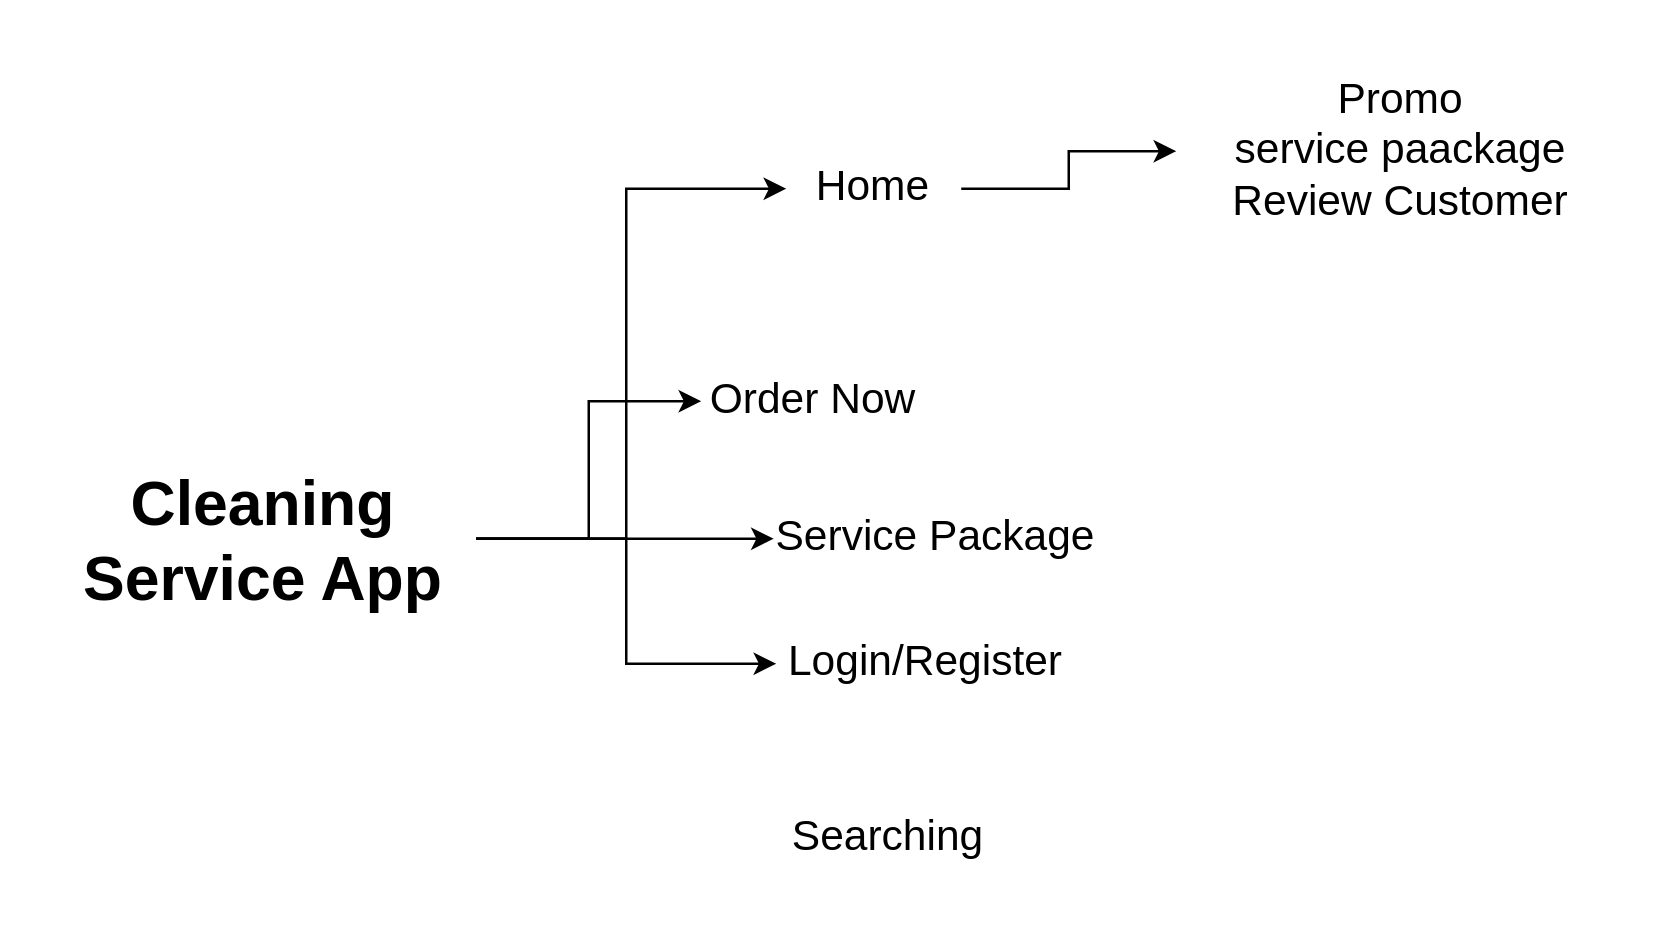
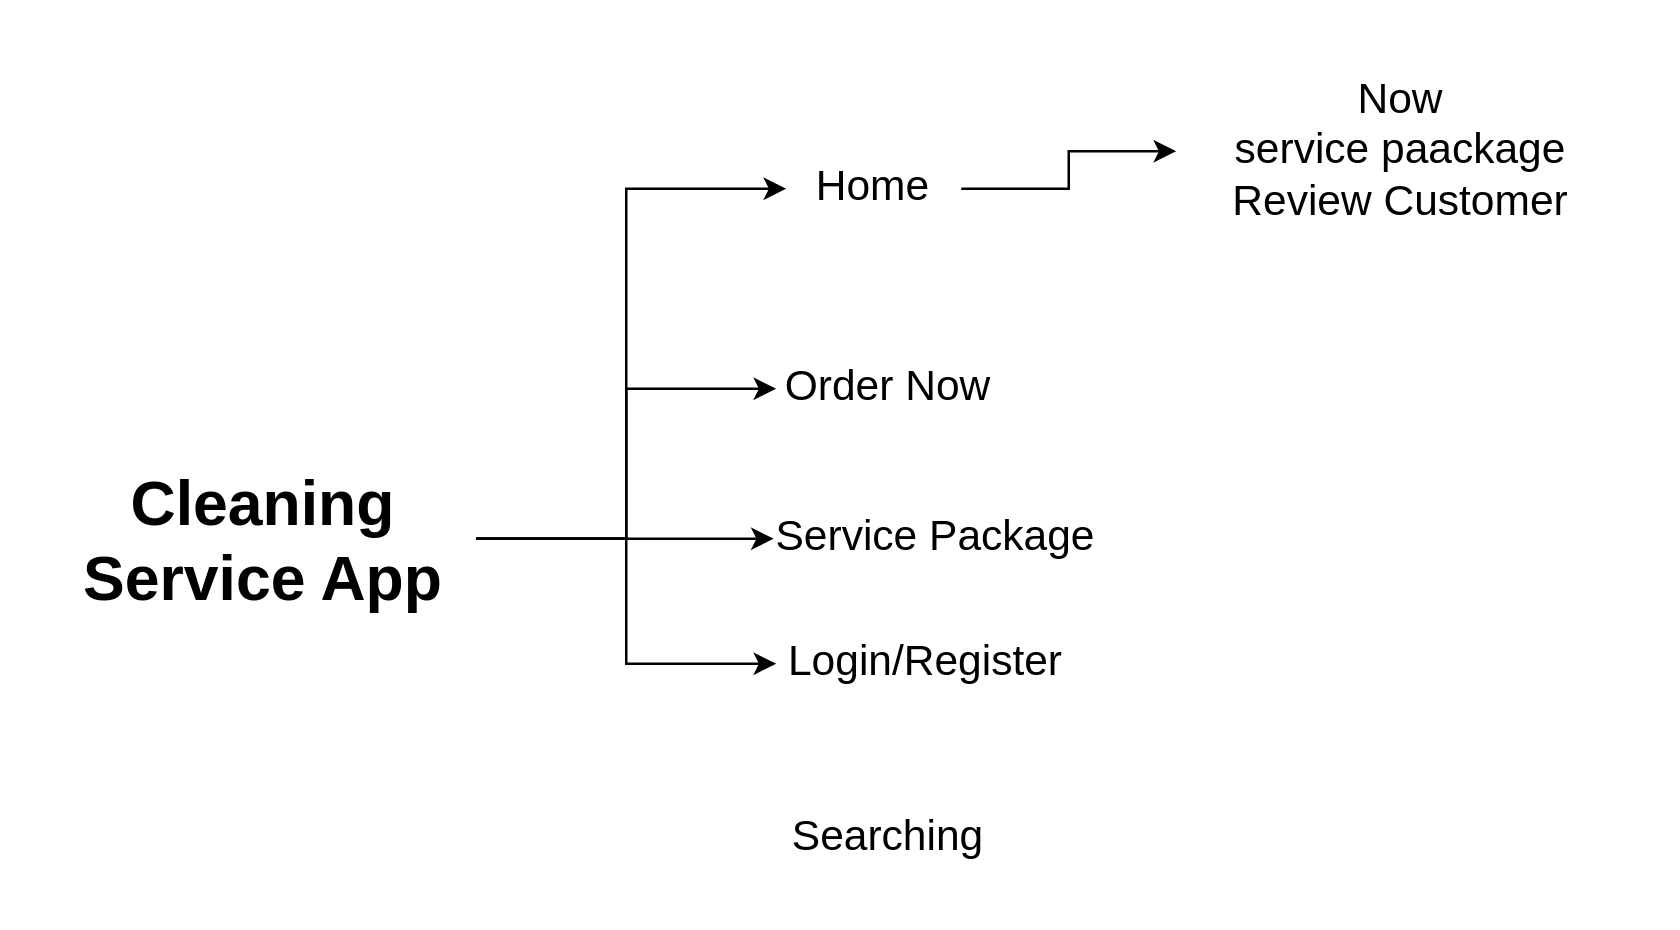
(1401, 151) -> (1401, 151)
(814, 401) -> (889, 389)
